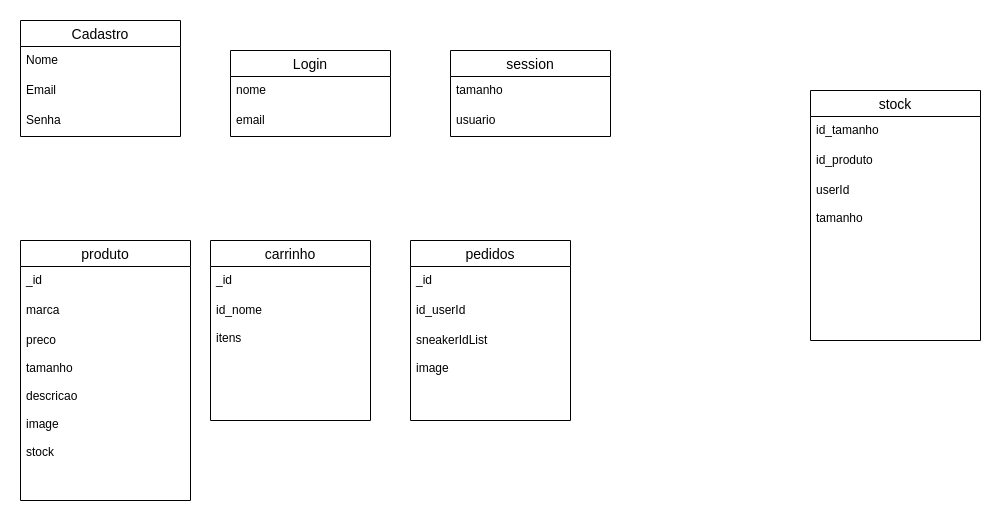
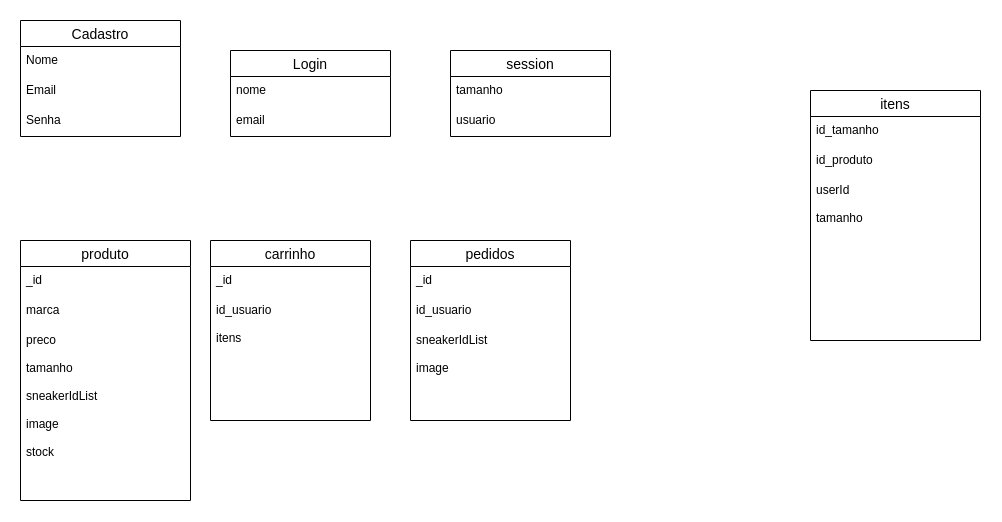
(895, 104) -> (895, 104)
(238, 310) -> (246, 310)
(445, 310) -> (446, 310)
(43, 340) -> (43, 340)
